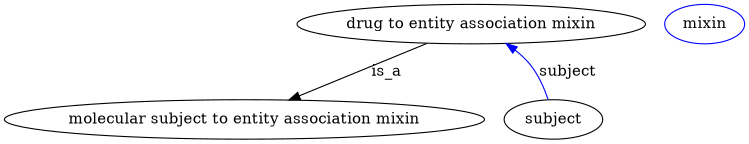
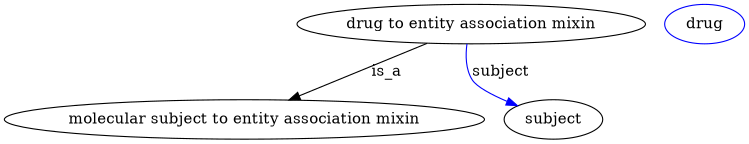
(705, 24) -> (705, 24)
(536, 72) -> (474, 82)
